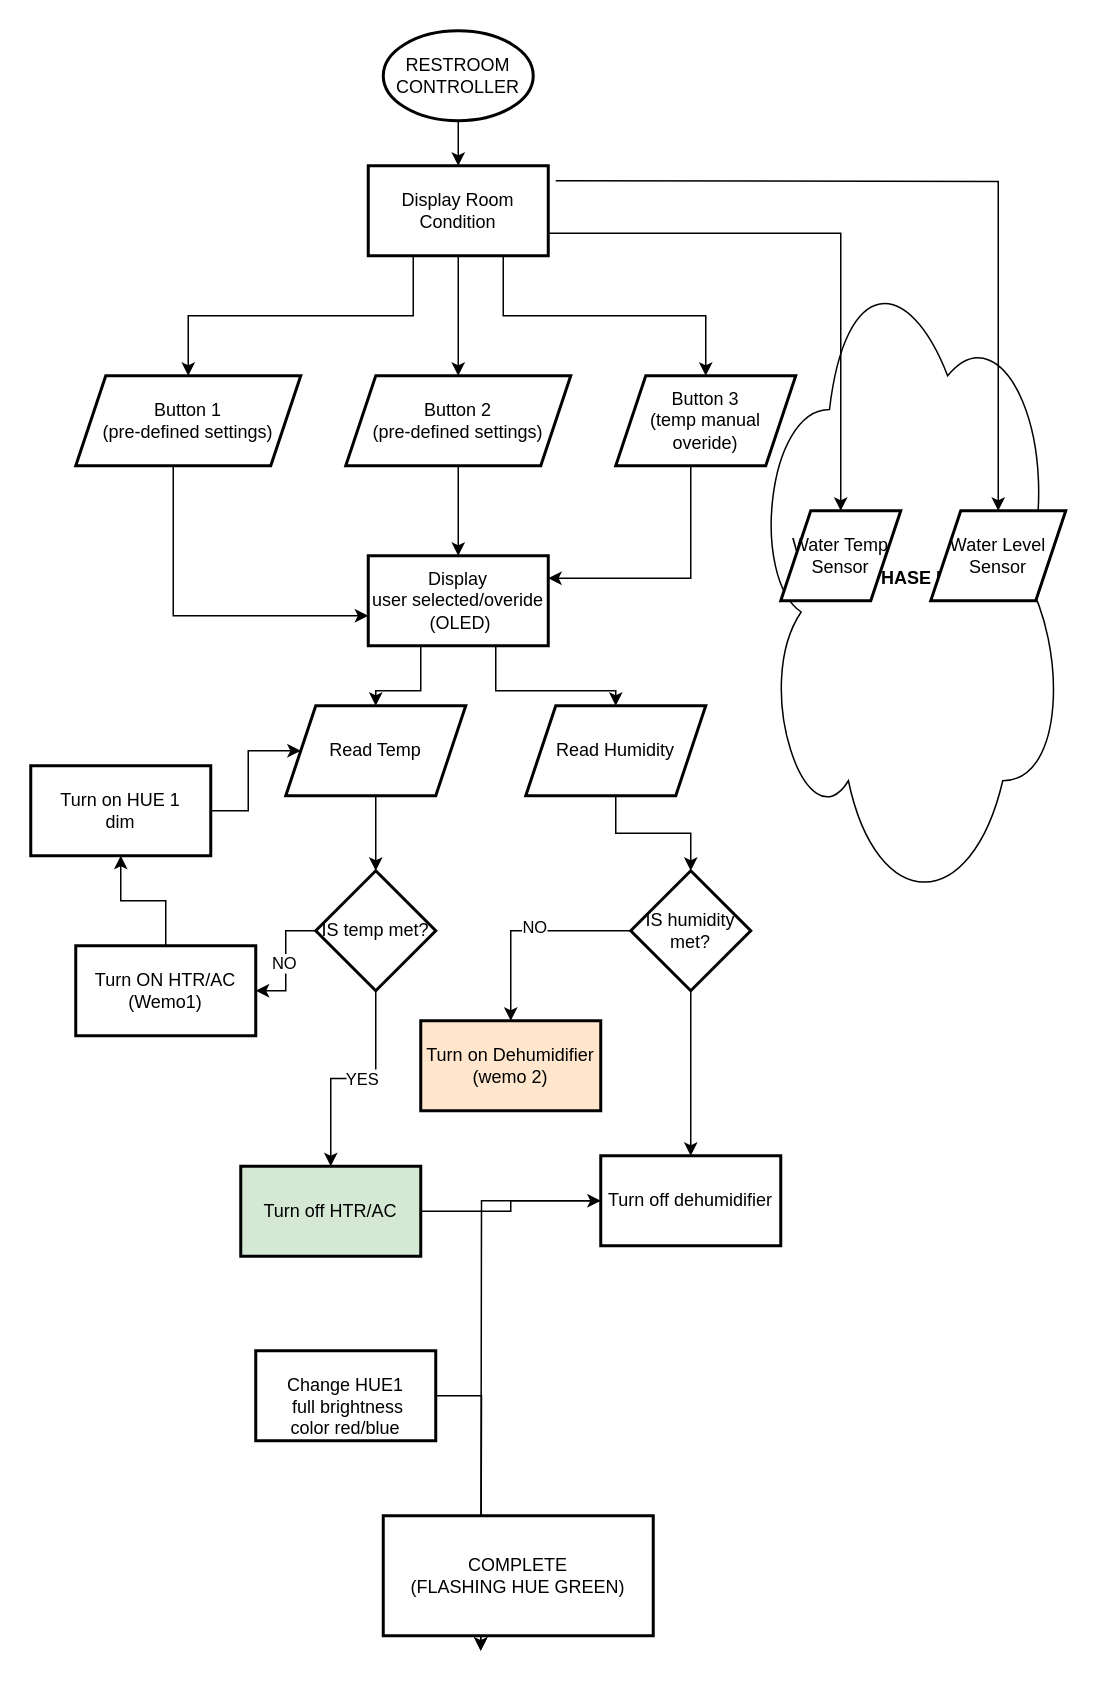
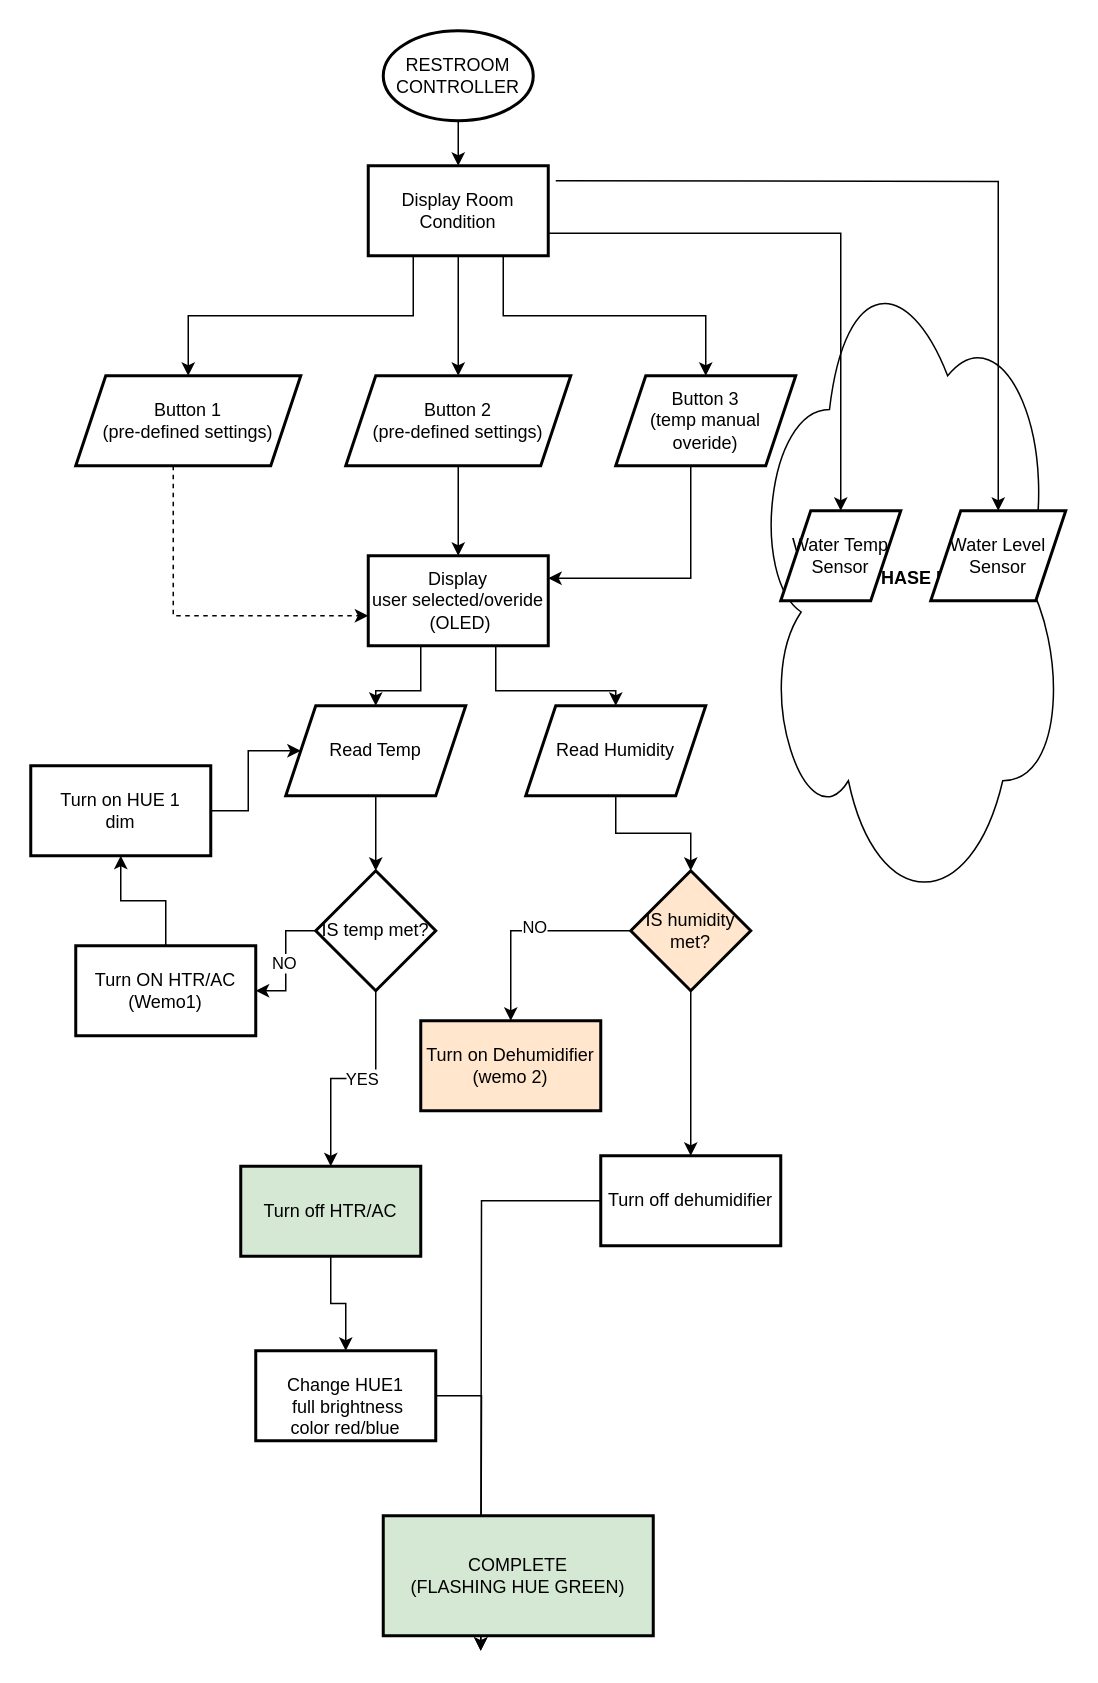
(190, 616) -> (190, 616)
(691, 931) -> (691, 931)
(470, 1211) -> (333, 1304)
(518, 1576) -> (518, 1576)
